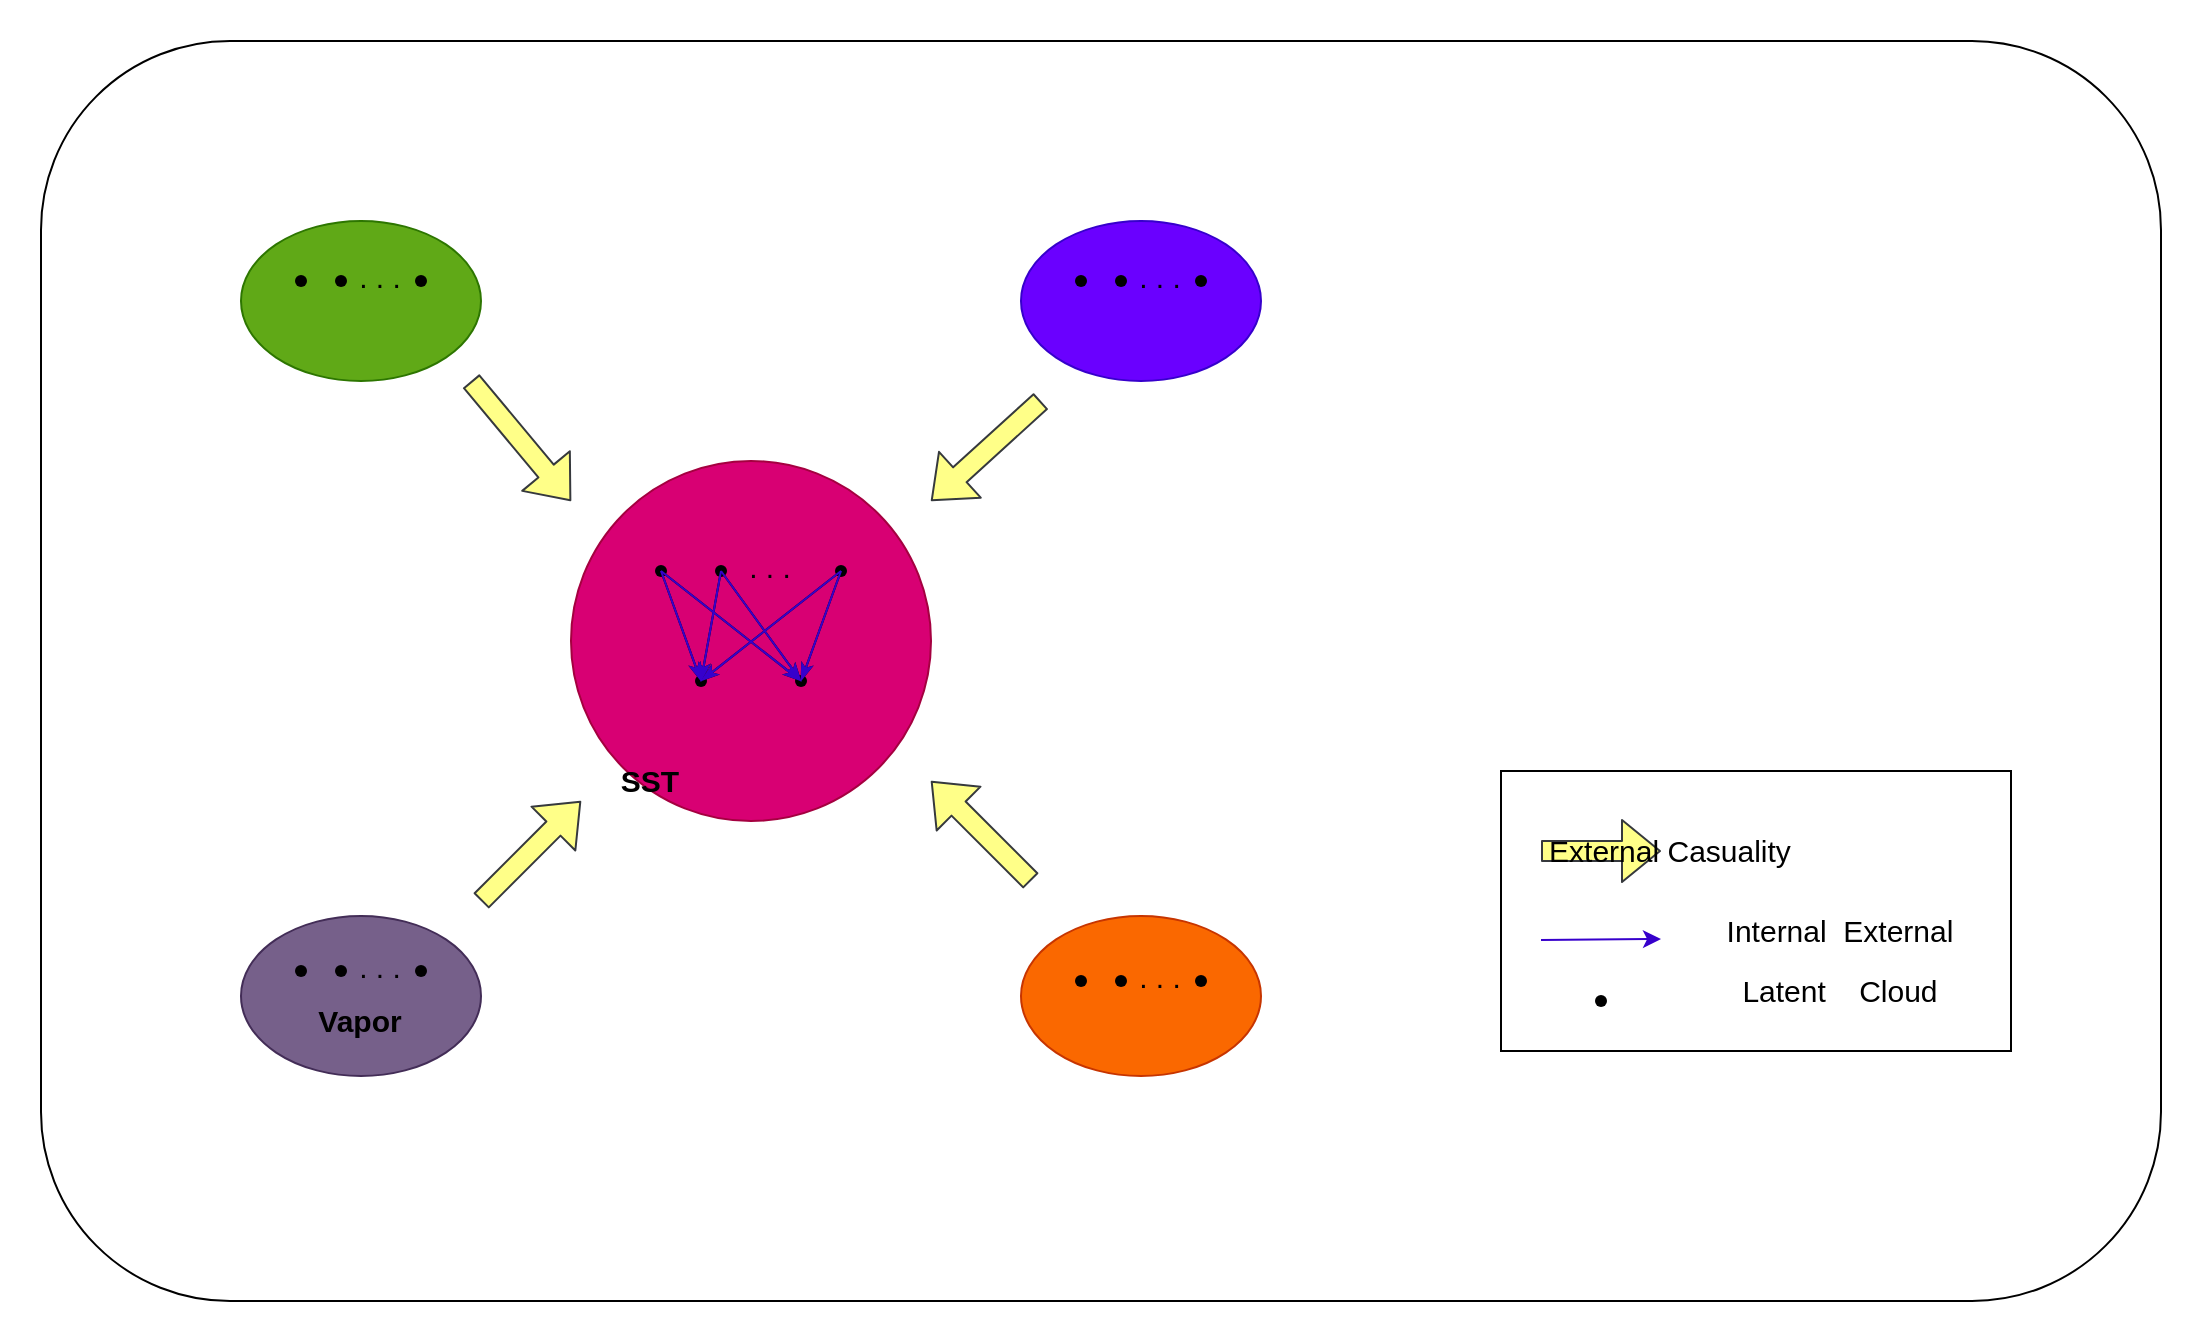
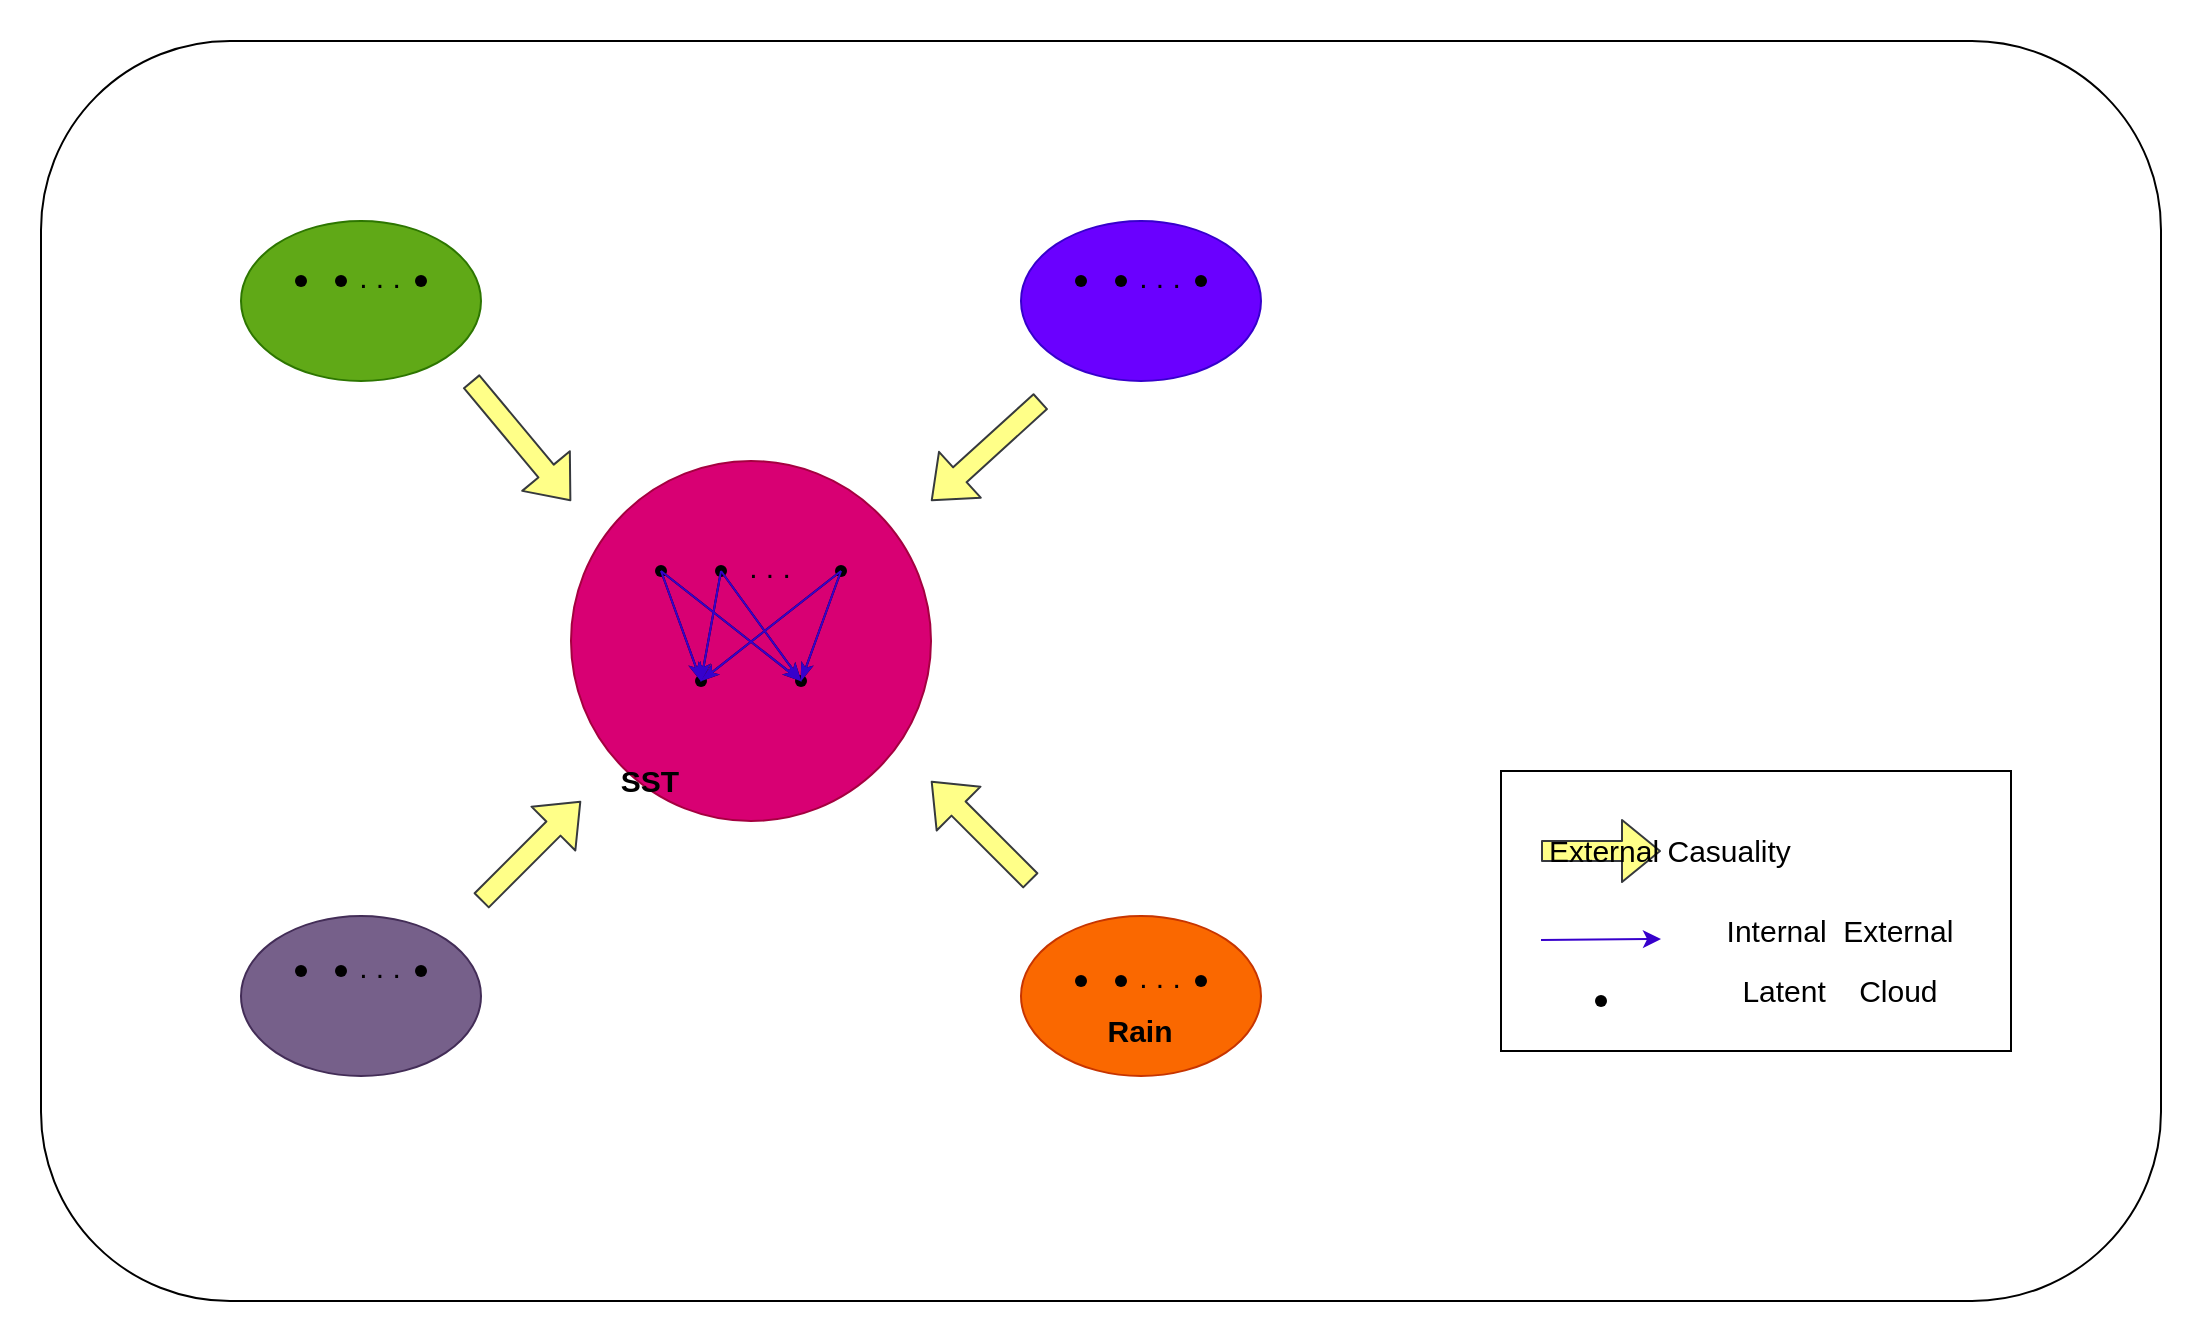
(361, 1021) -> none
none -> (1141, 1031)
